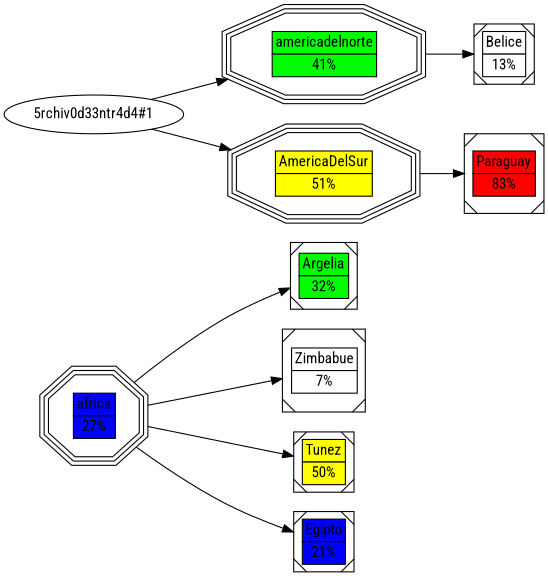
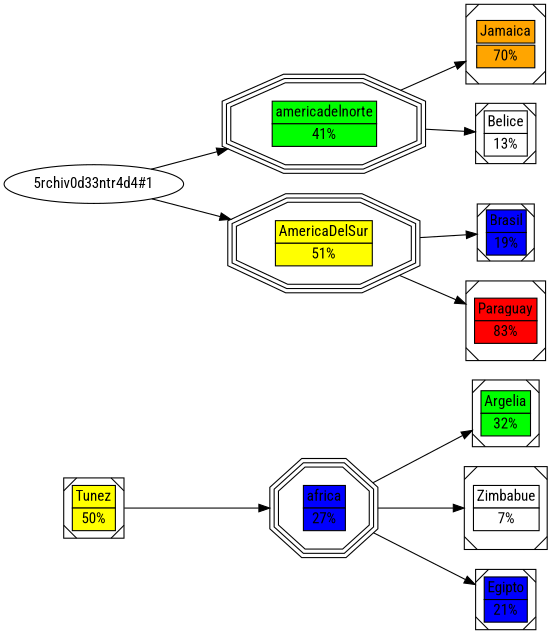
none -> (506, 44)
none -> (506, 232)
(215, 440) -> (191, 508)
